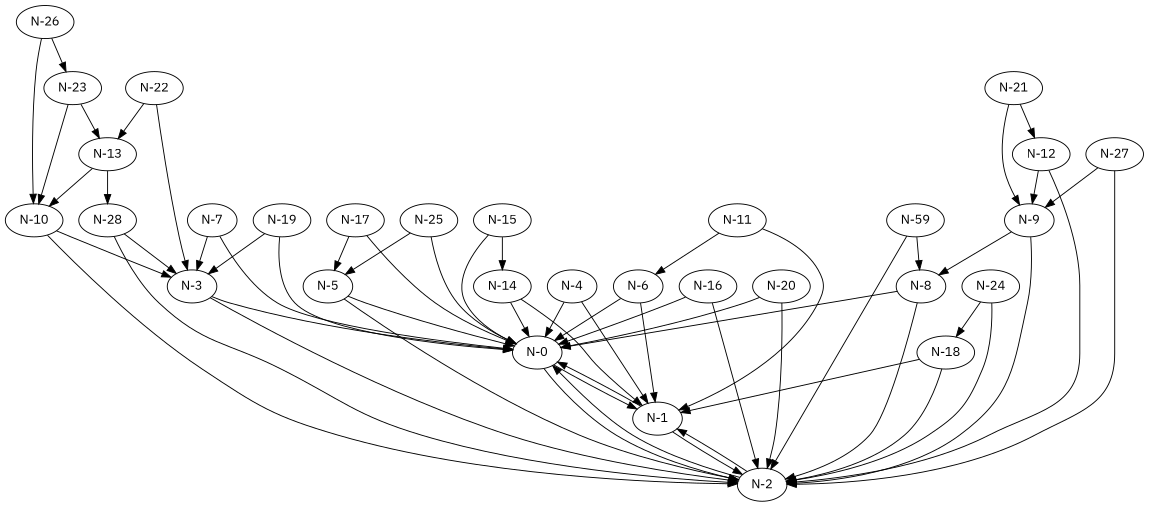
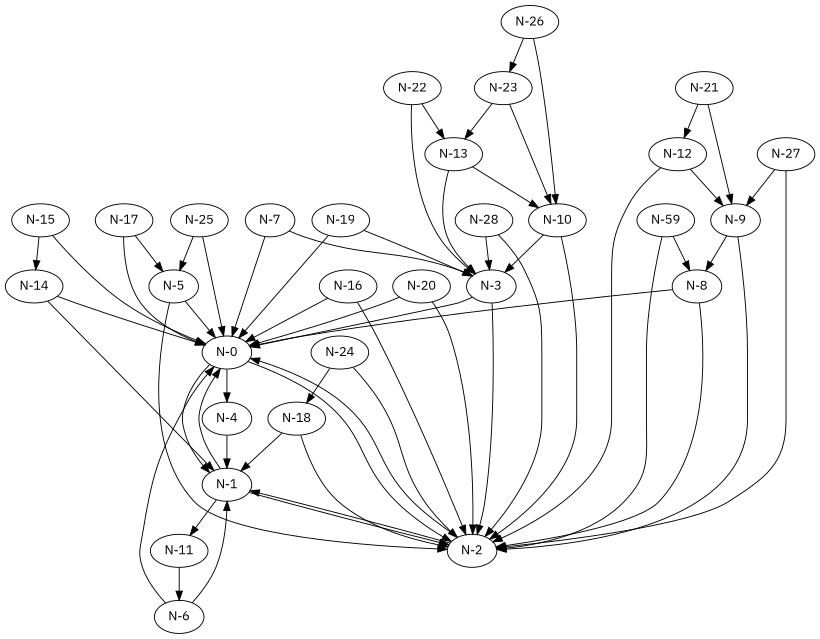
(108, 183) -> (444, 222)
(557, 315) -> (227, 381)
(800, 329) -> (204, 516)
